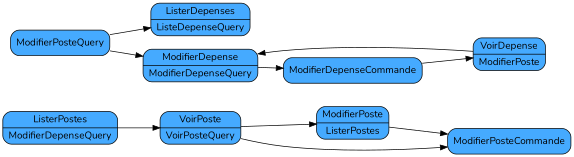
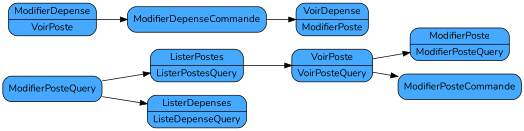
(369, 47) -> none
(123, 53) -> (123, 78)
(200, 73) -> (52, 27)
(415, 130) -> none
(353, 131) -> (460, 52)
(60, 136) -> (197, 73)
